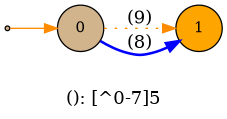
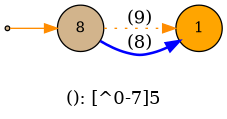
(81, 28) -> (81, 28)
